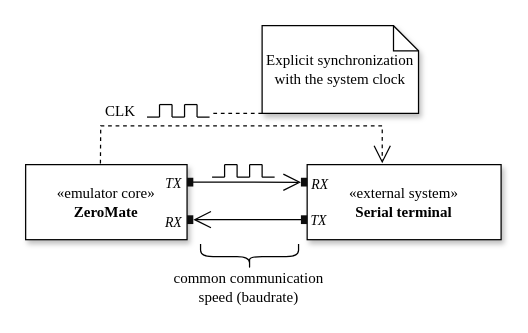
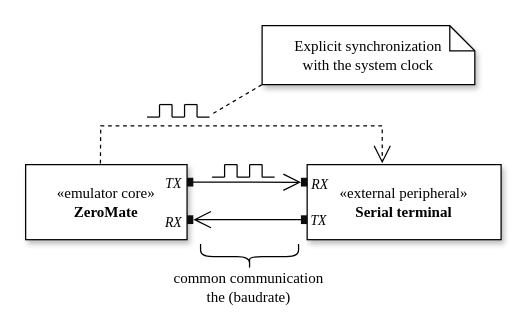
(340, 69) -> (368, 55)
(121, 112) -> none
(404, 202) -> (404, 202)
(249, 287) -> (249, 287)
